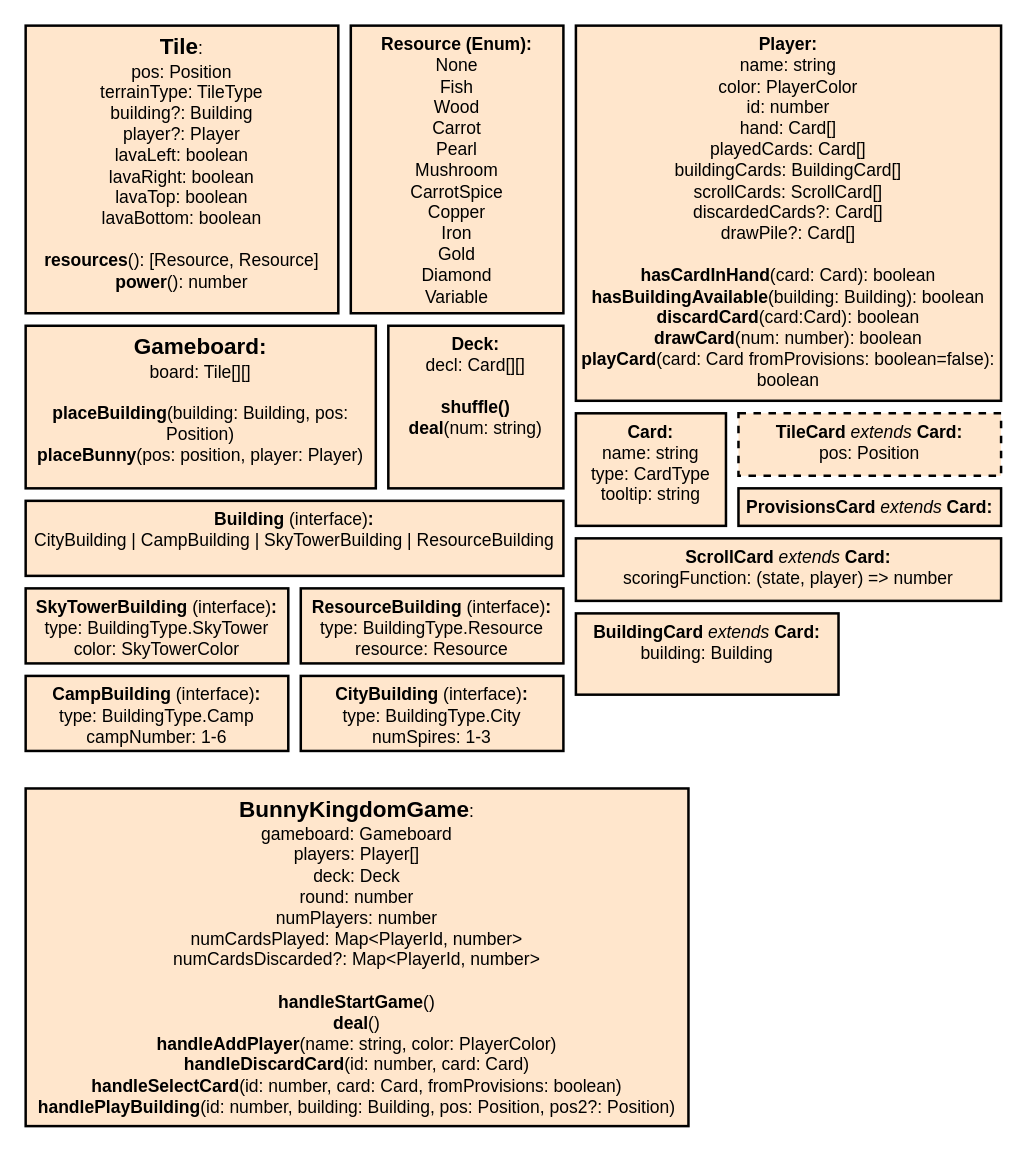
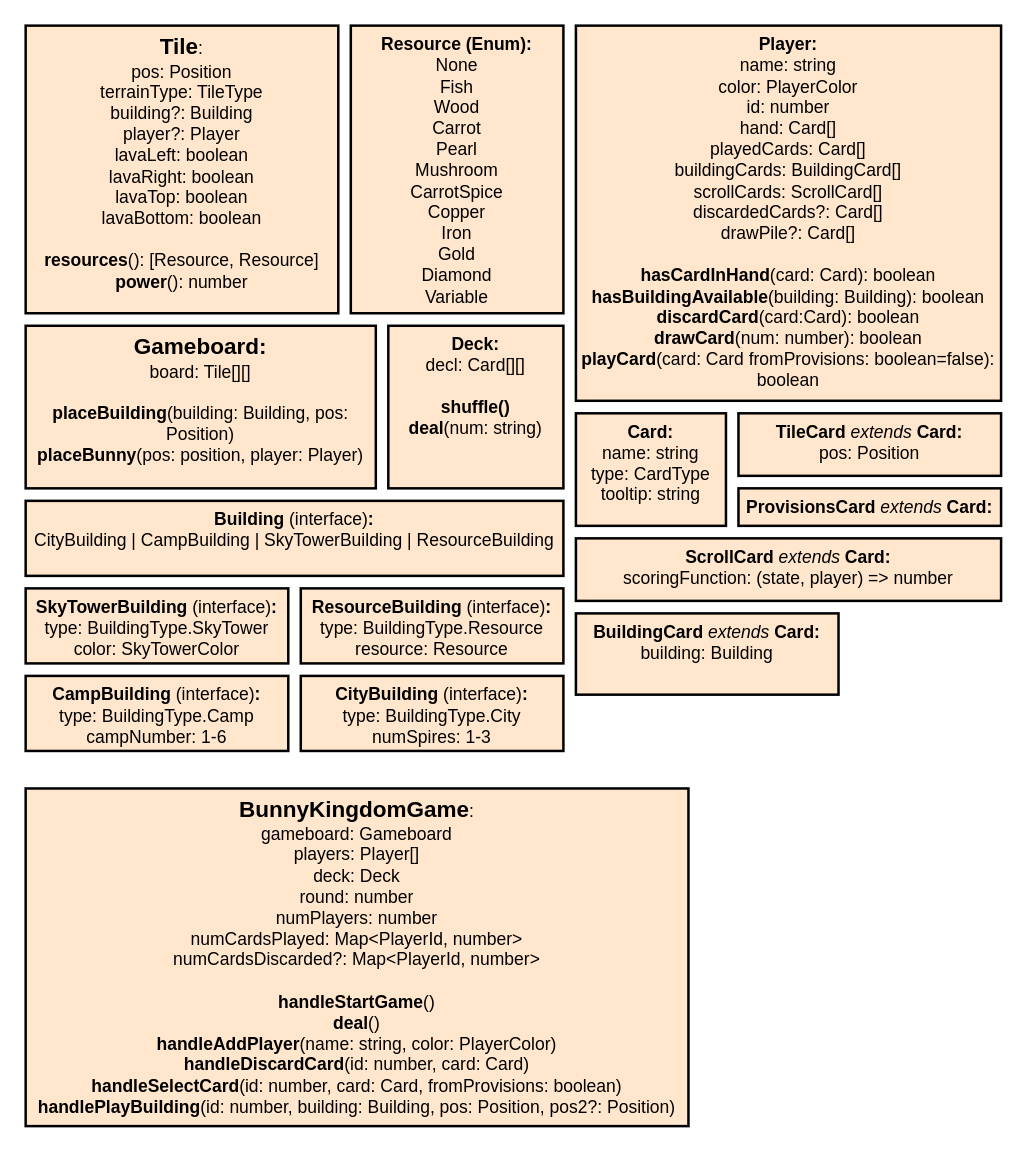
(869, 444) -> (869, 444)
